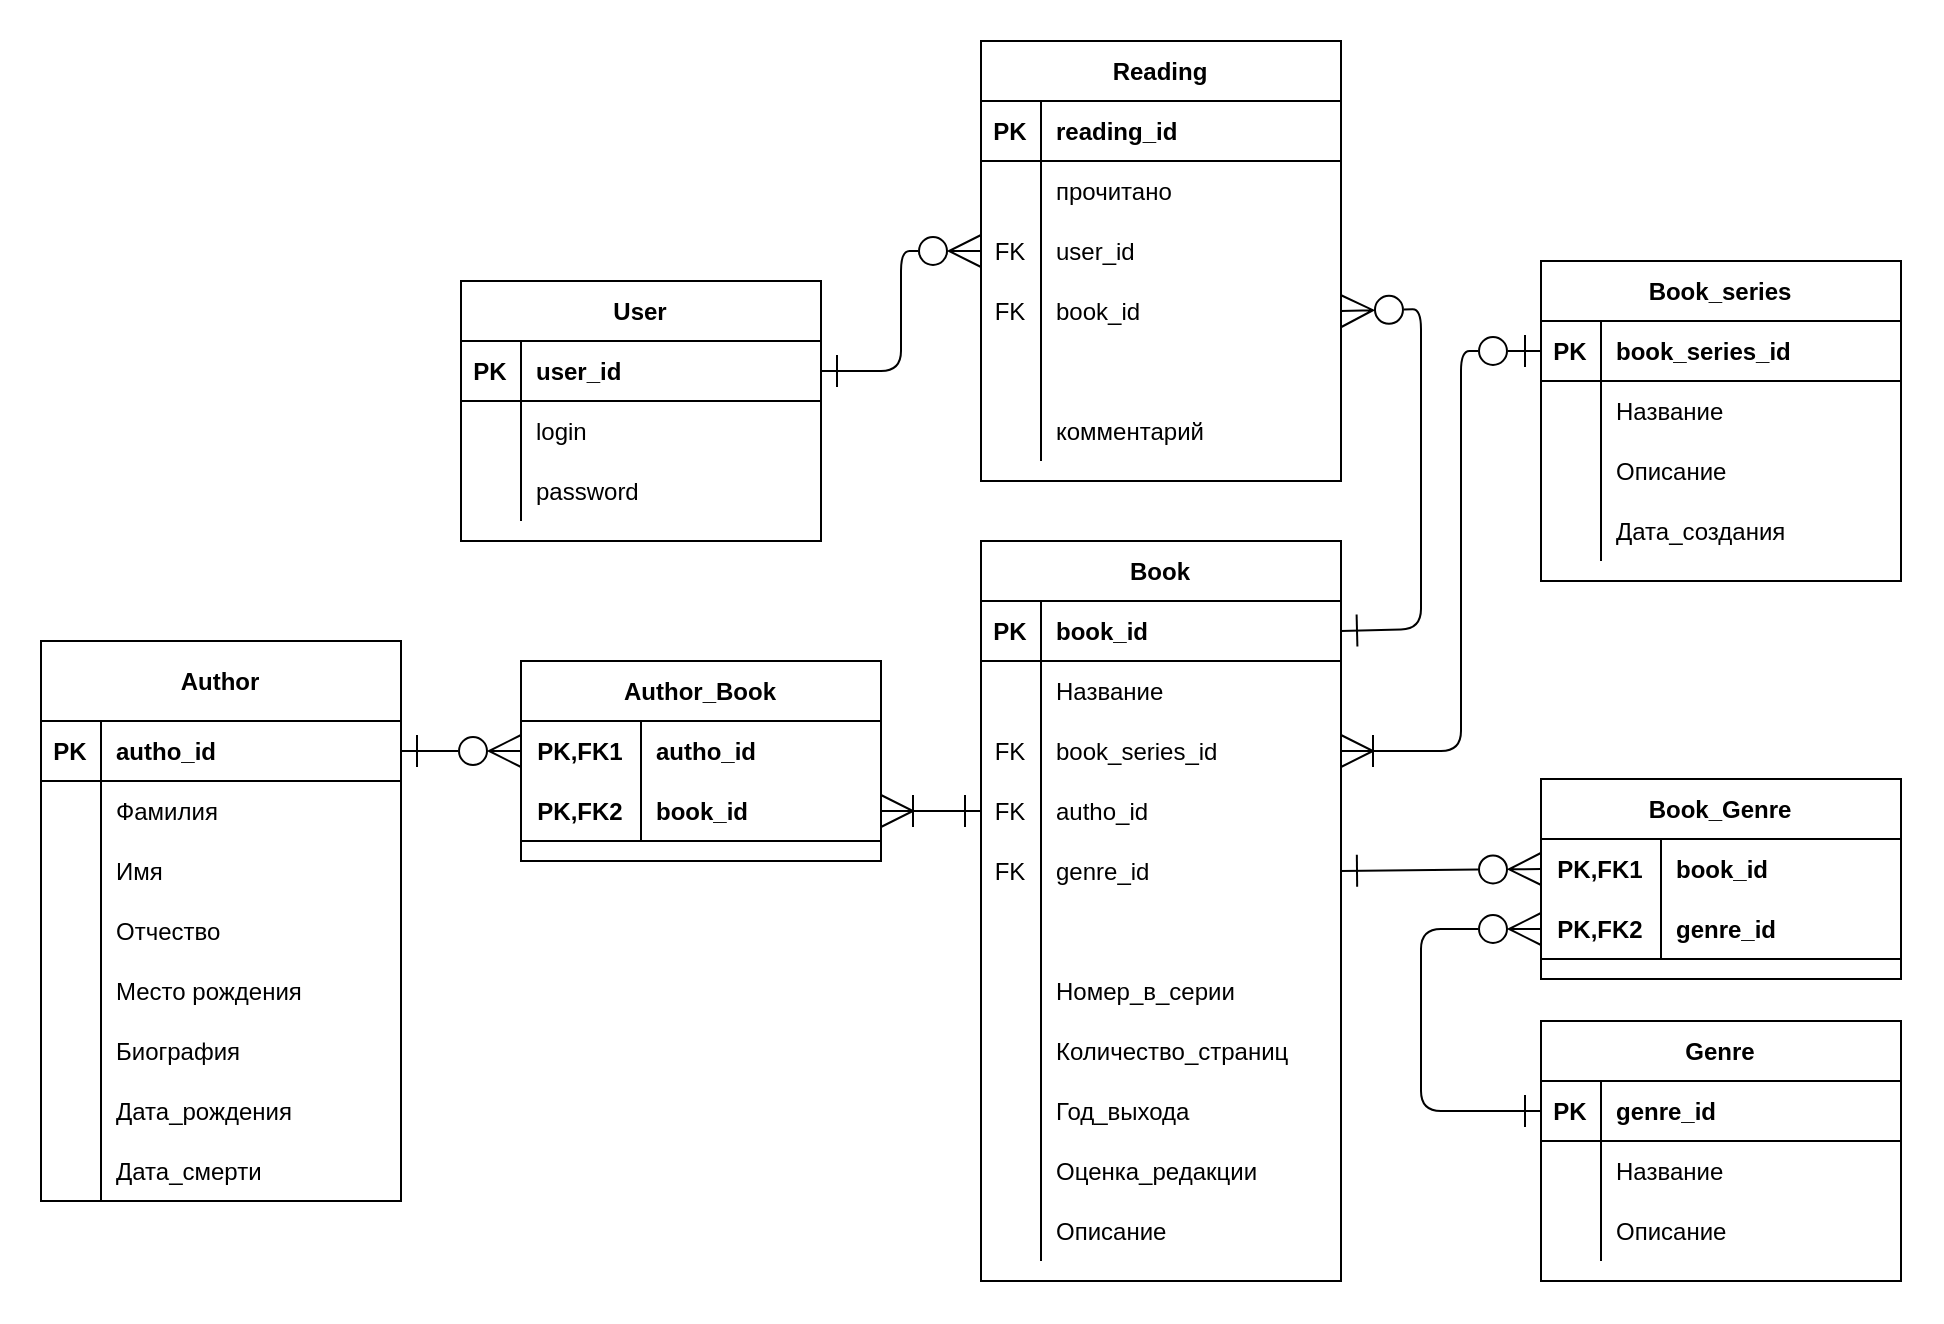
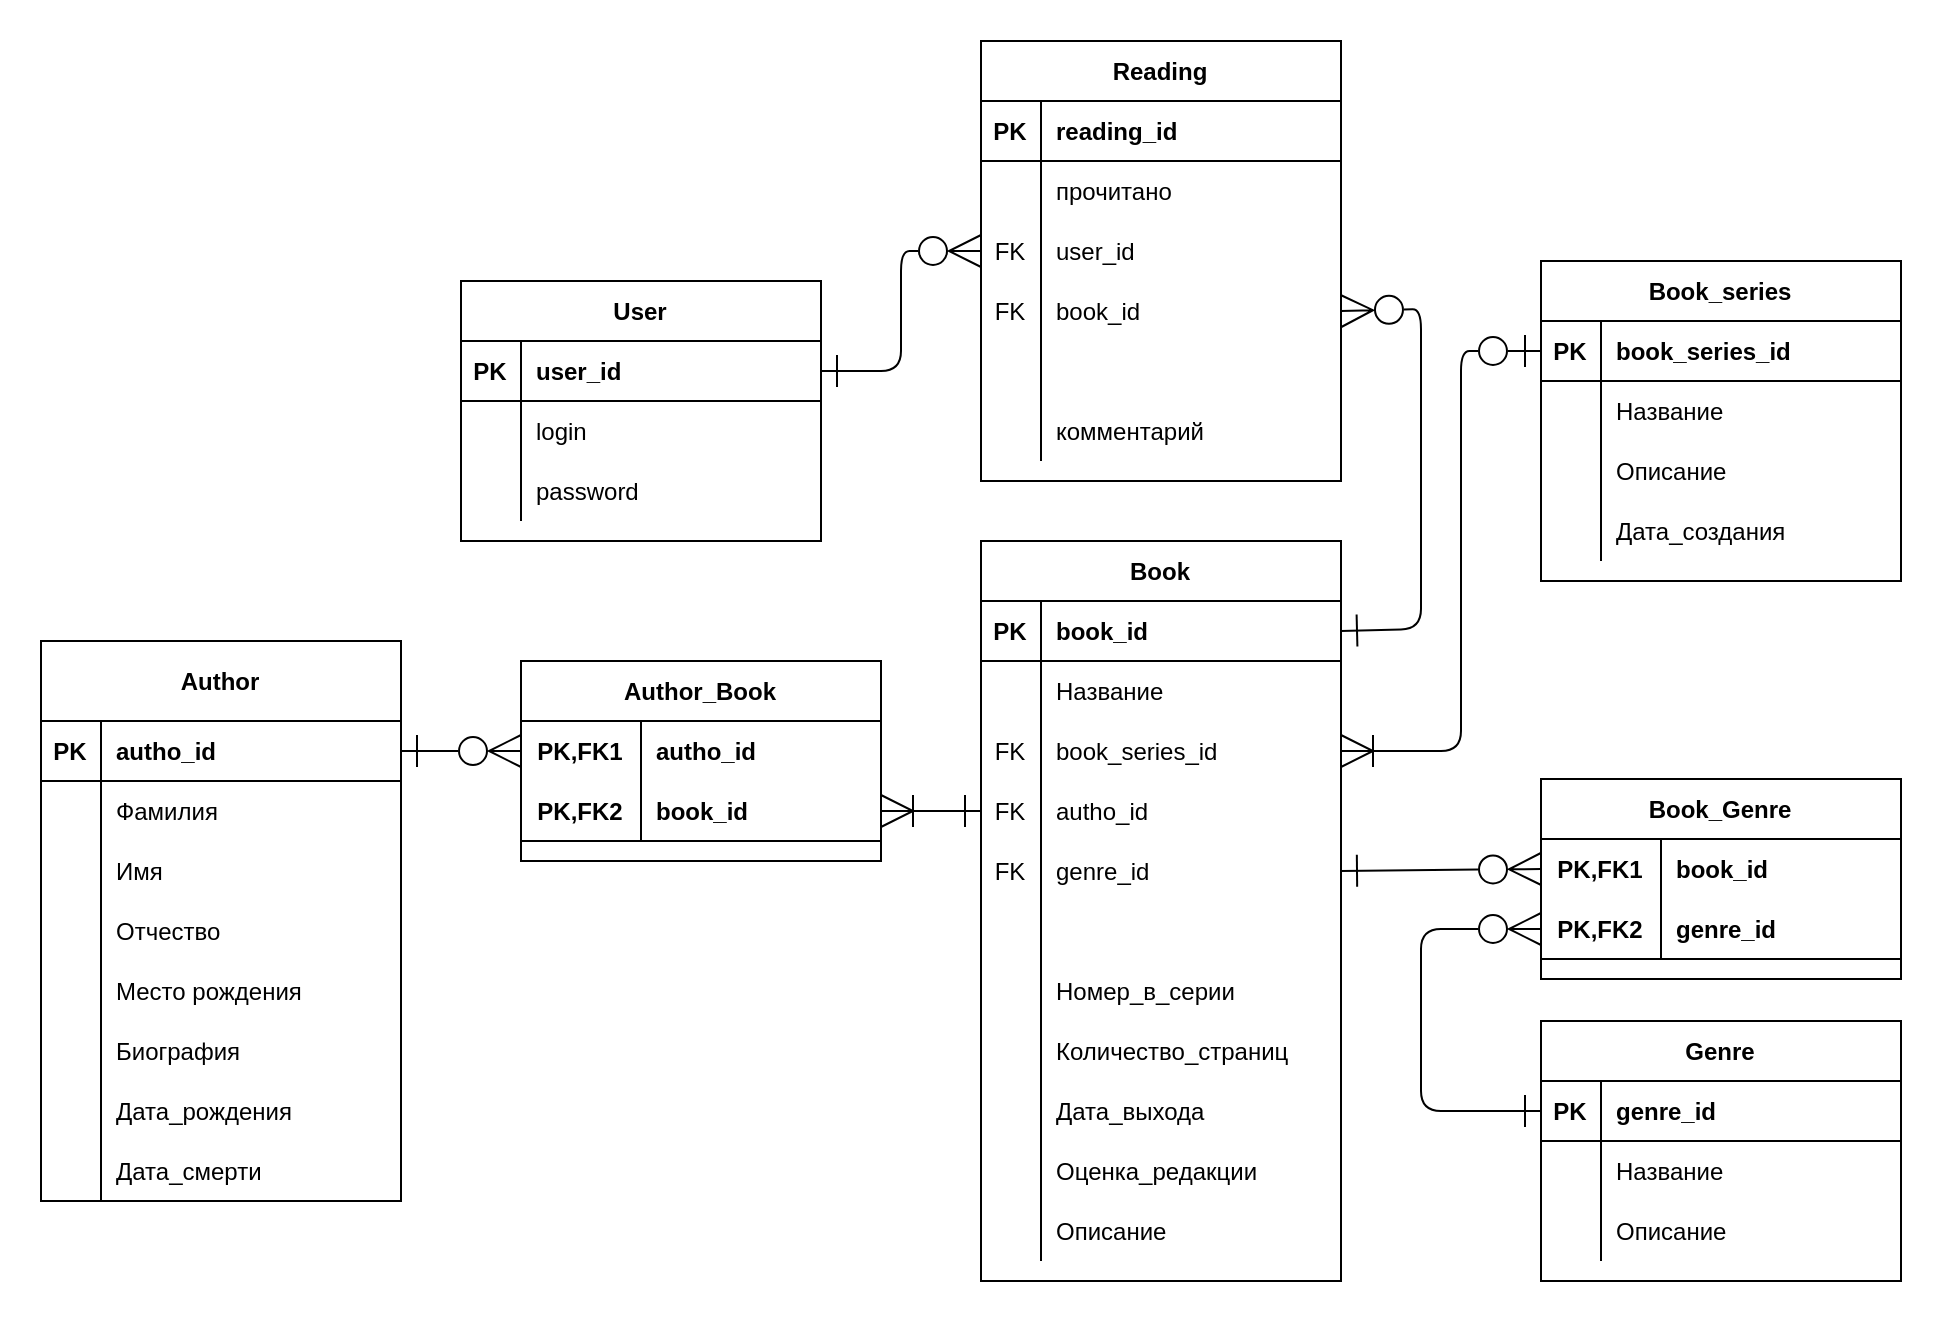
(1123, 1112) -> (1130, 1112)
